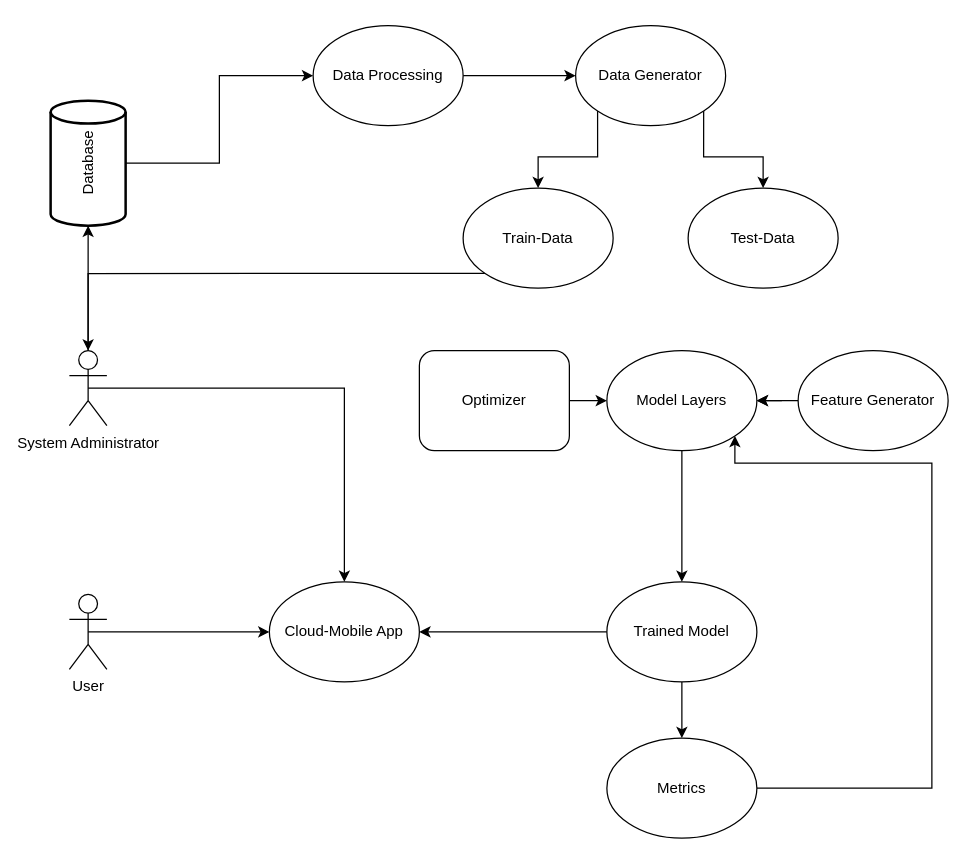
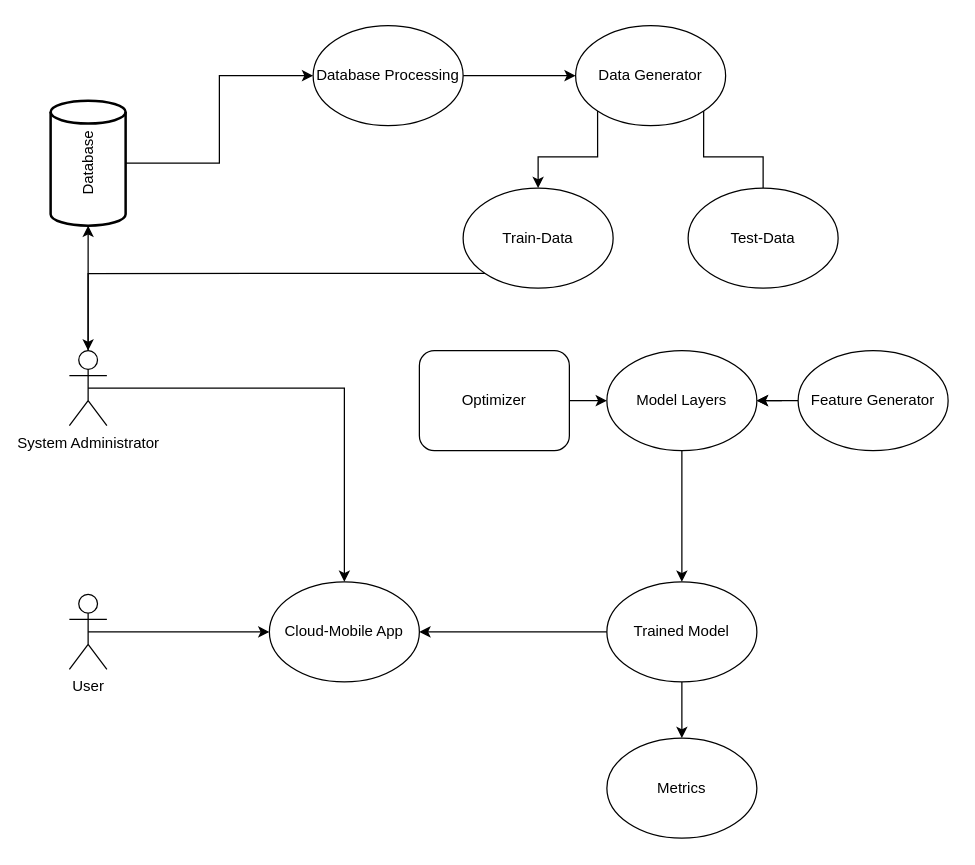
(388, 76) -> (388, 76)
(763, 178) -> (763, 181)
(932, 605) -> none
